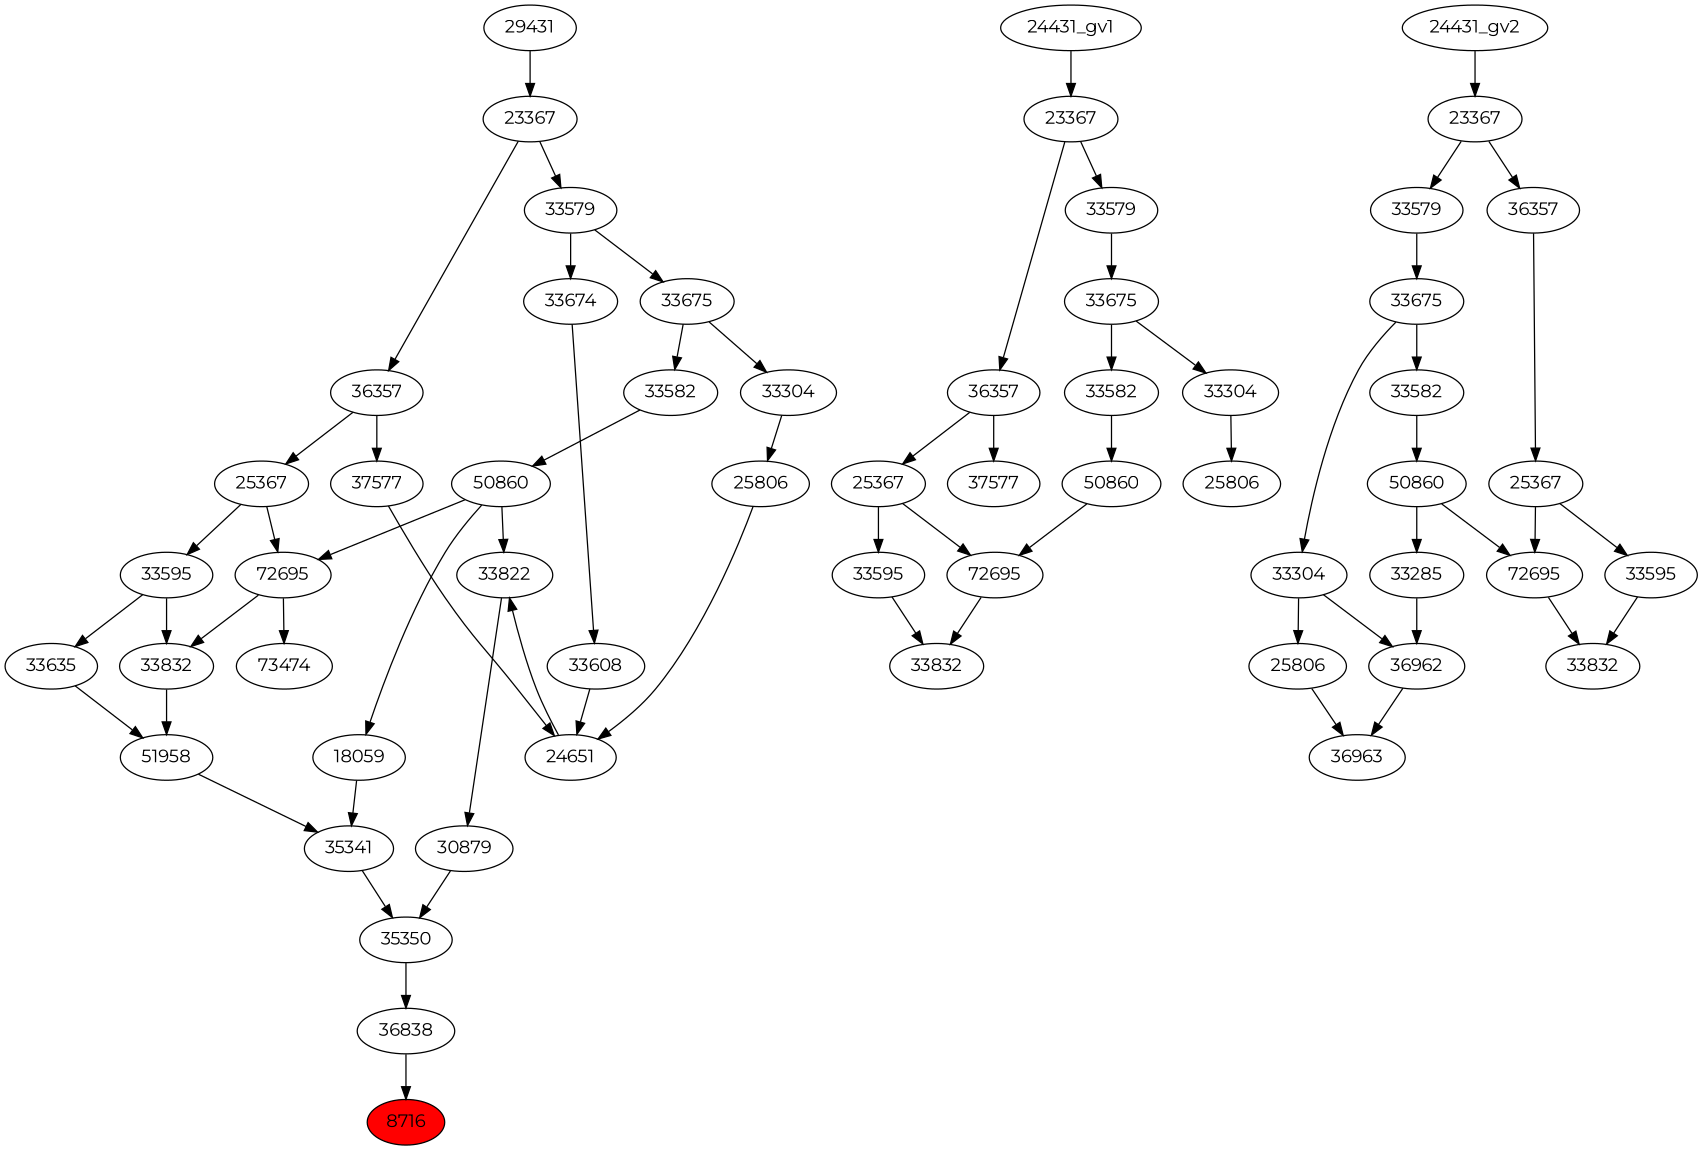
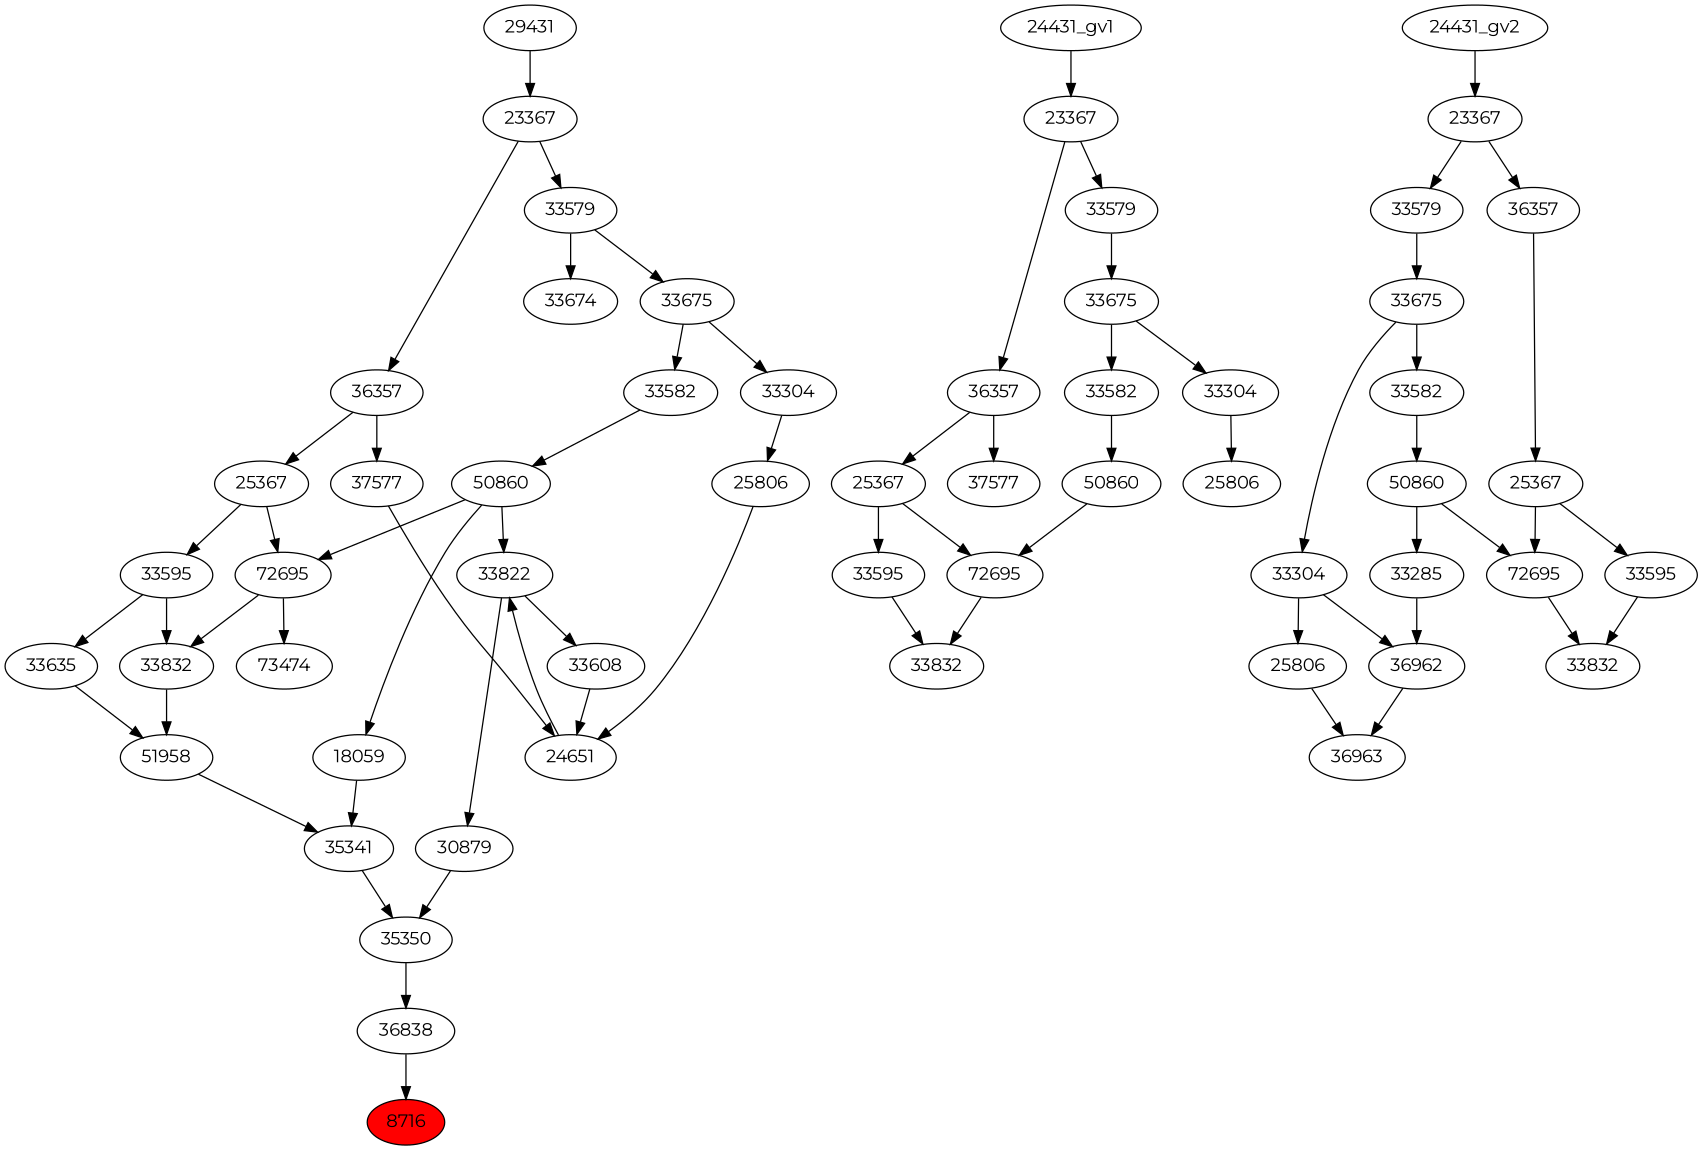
(583, 477) -> (546, 616)
